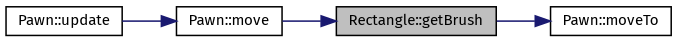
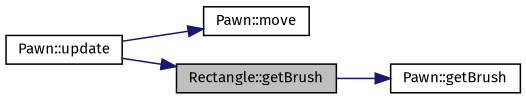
(302, 21) -> (142, 61)
(611, 21) -> (456, 78)
